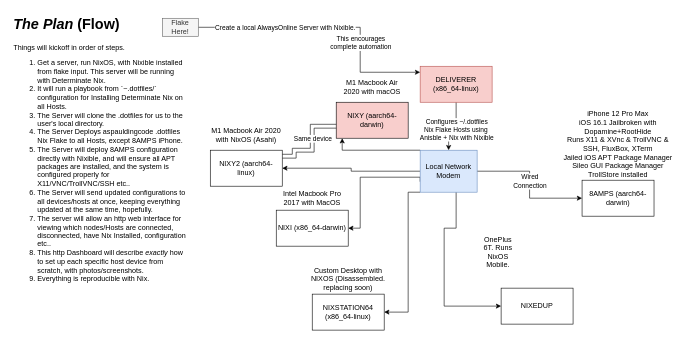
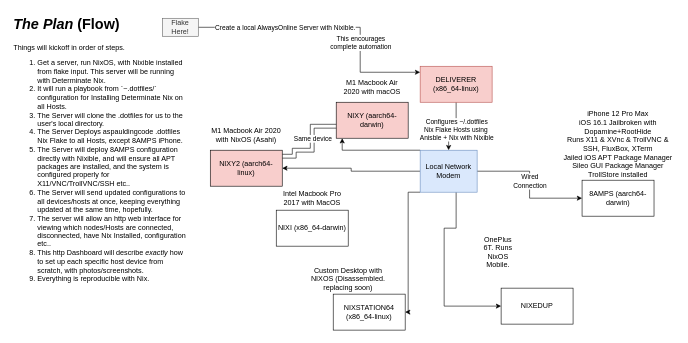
(246, 168) -> (246, 168)
(360, 177) -> none
(348, 312) -> (369, 312)
